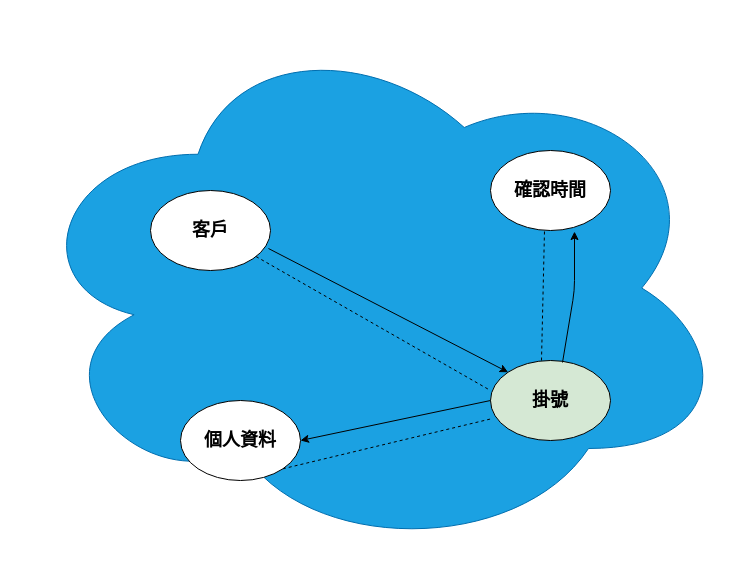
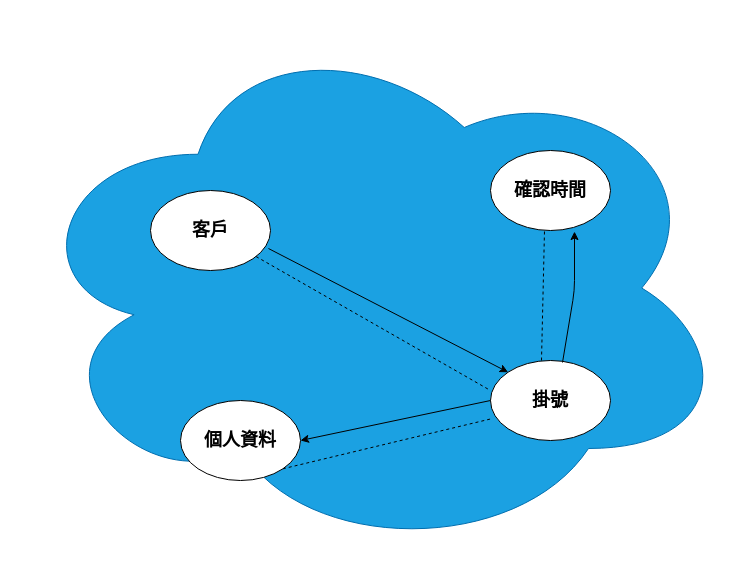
(551, 401) -> (551, 401)
